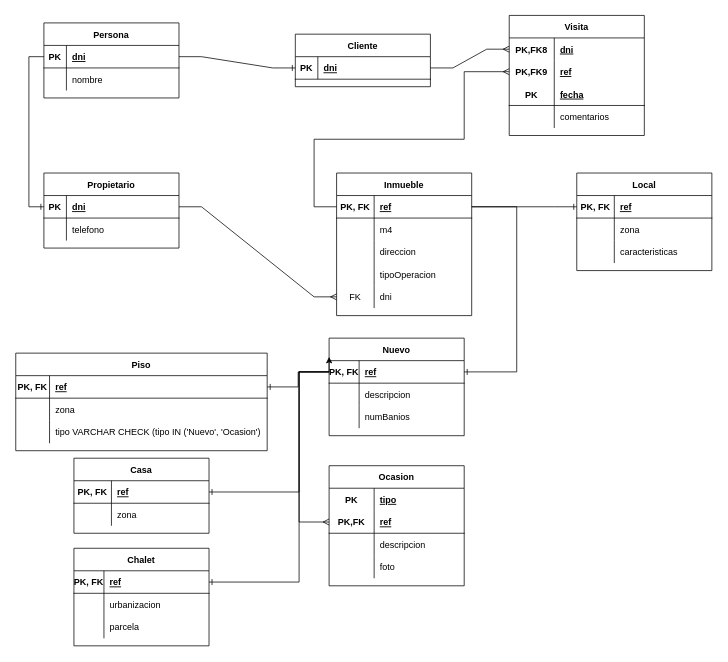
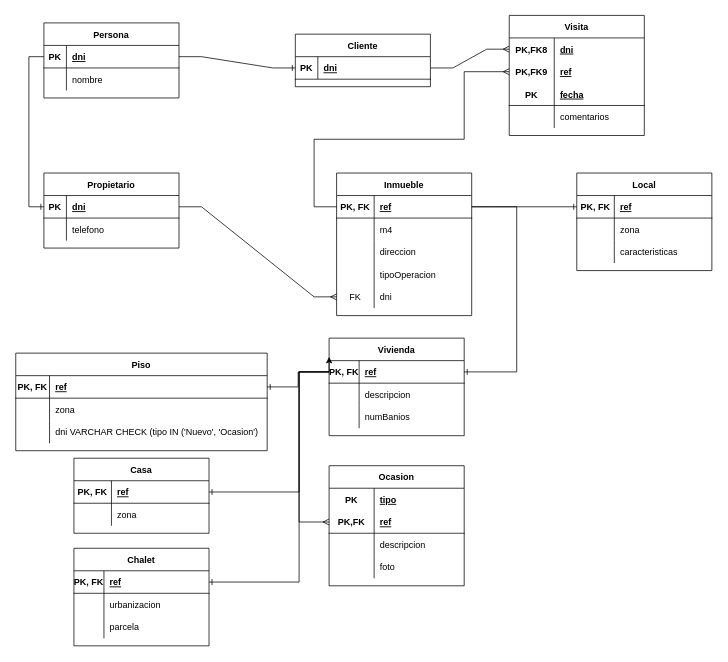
(396, 350) -> (396, 350)
(160, 432) -> (157, 432)
